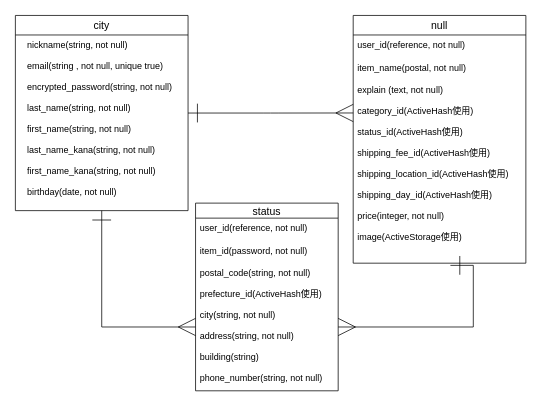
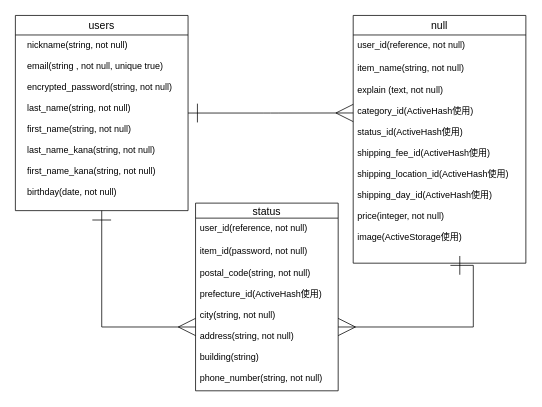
(101, 26) -> (101, 26)
(417, 68) -> (417, 68)
